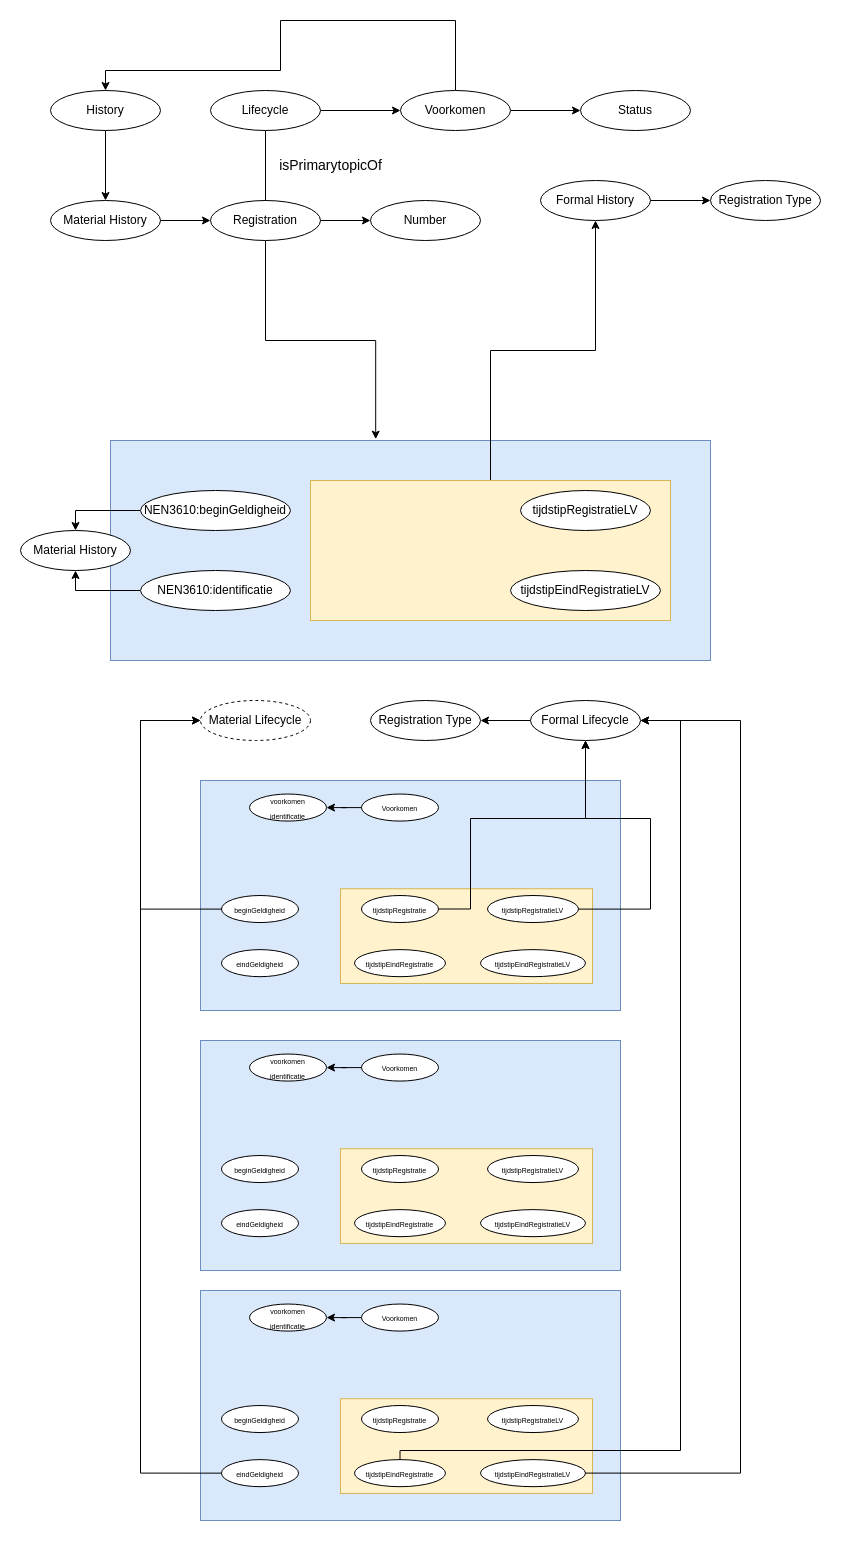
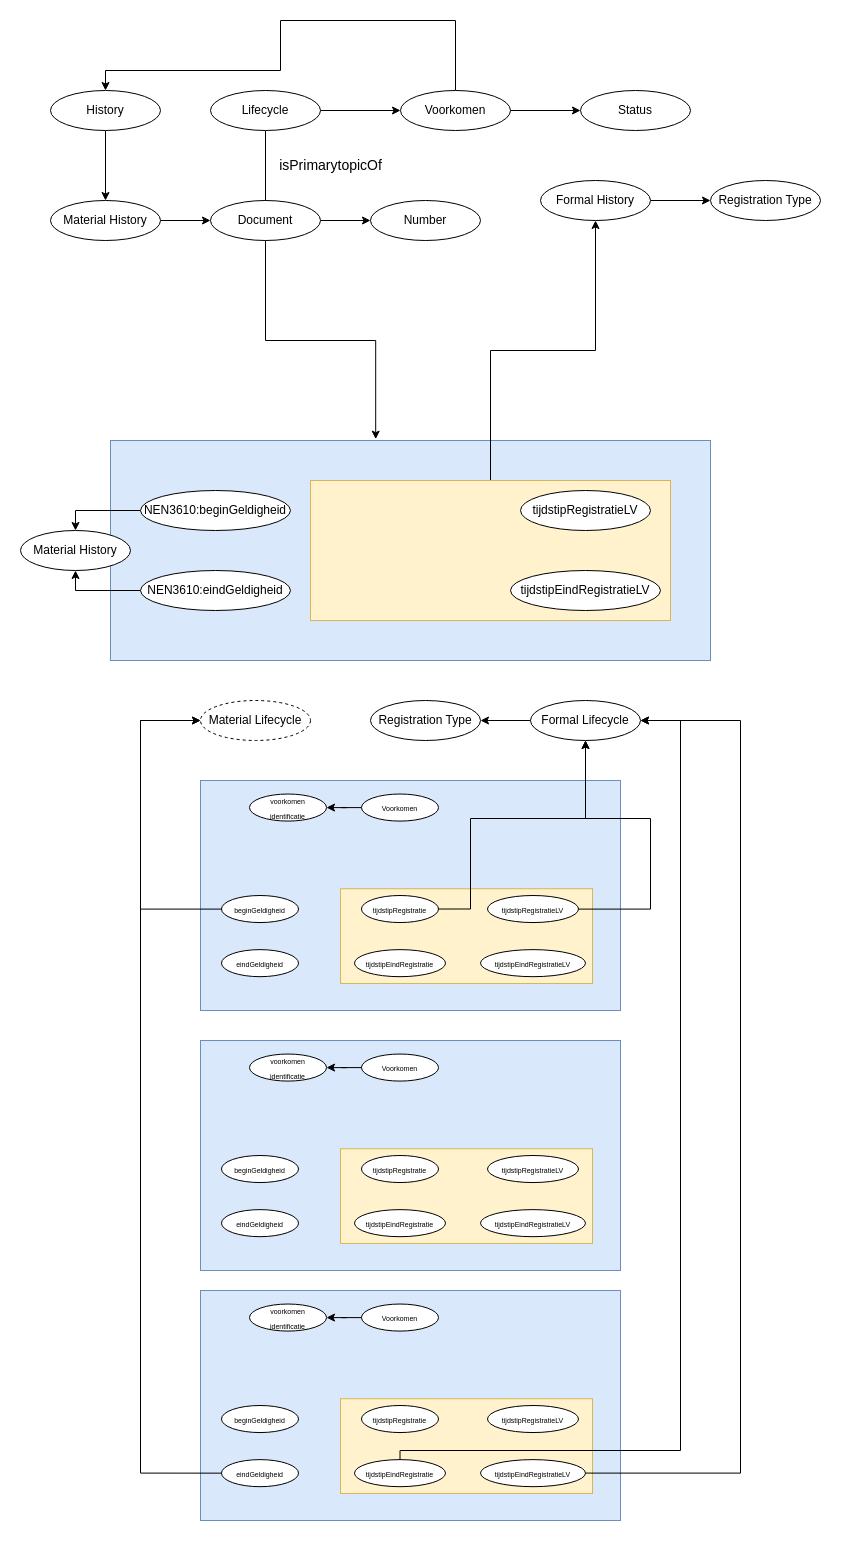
(266, 221) -> (266, 221)
(216, 591) -> (216, 591)
